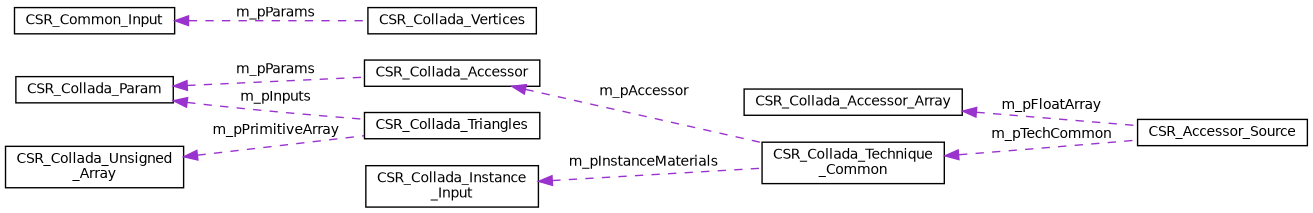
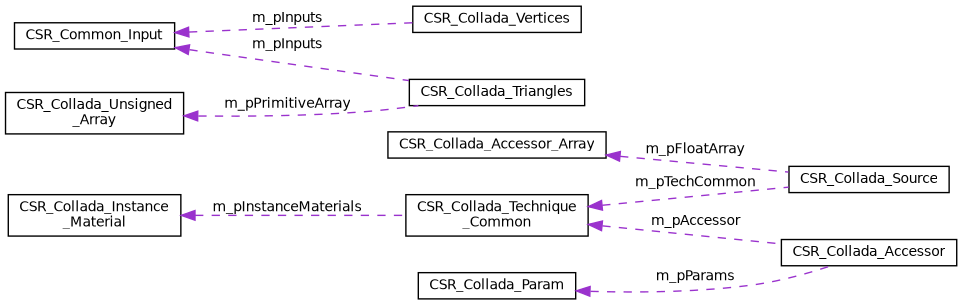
(274, 13) -> (286, 19)
(276, 112) -> (299, 65)
(644, 116) -> (692, 235)
(1222, 133) -> (869, 179)
(452, 186) -> (95, 215)
